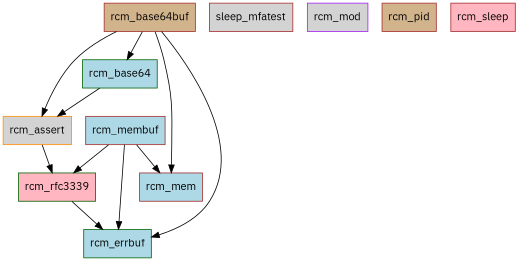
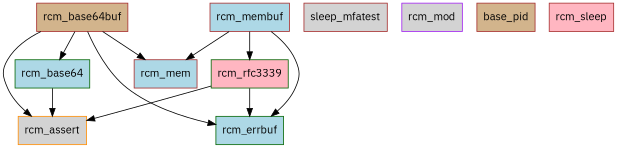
(409, 17) -> (506, 17)
(46, 155) -> (159, 101)
